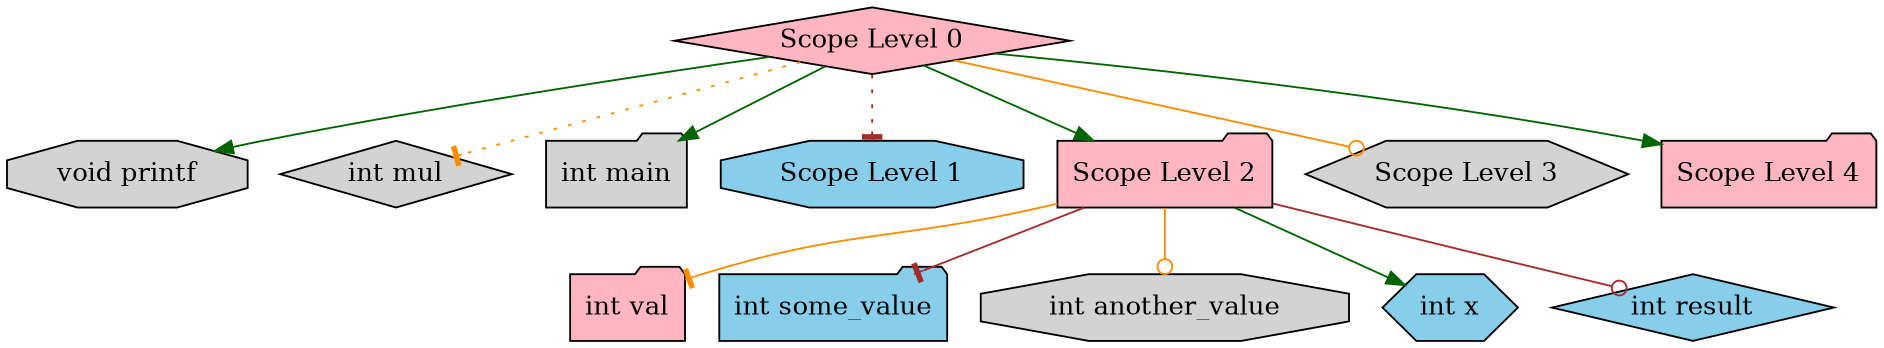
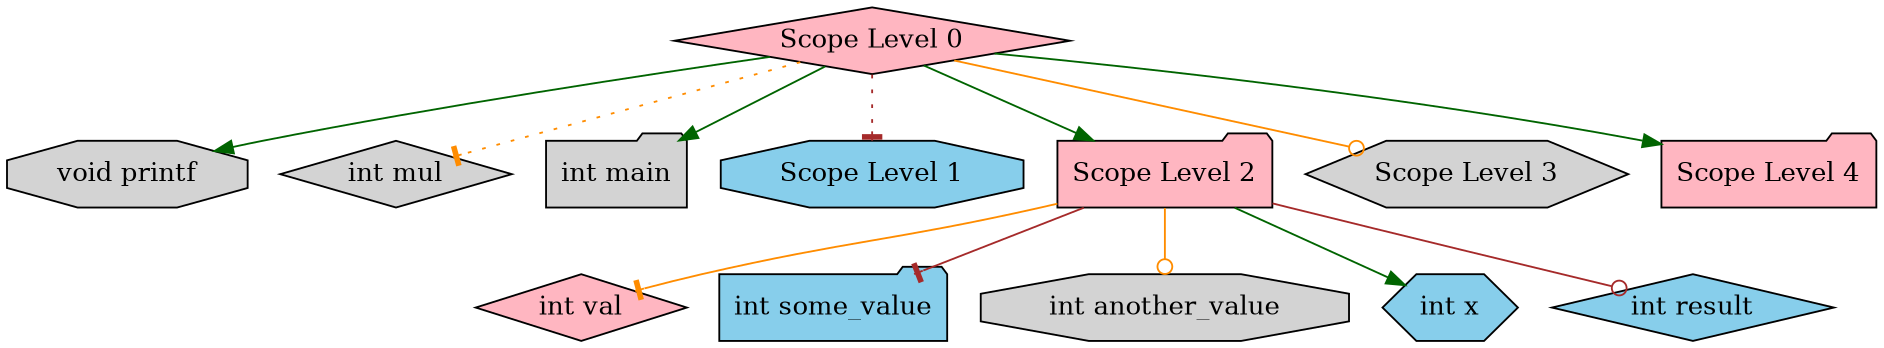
(628, 308) -> (581, 308)
